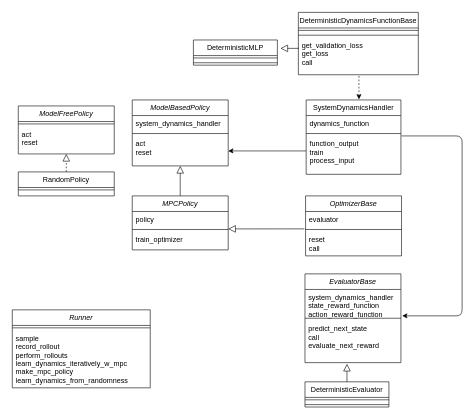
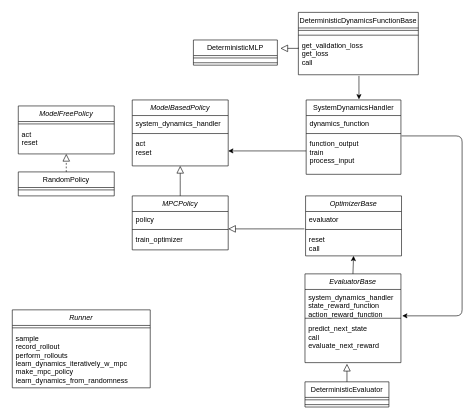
(359, 85) -> (359, 85)
none -> (354, 262)
